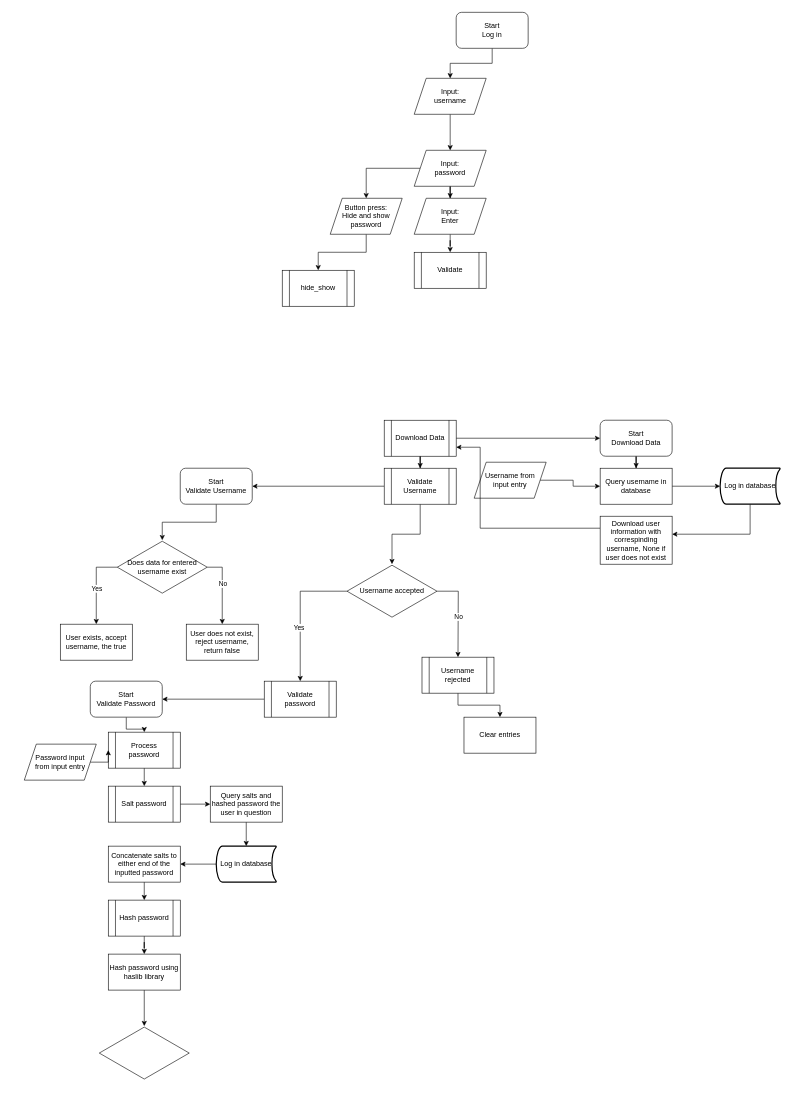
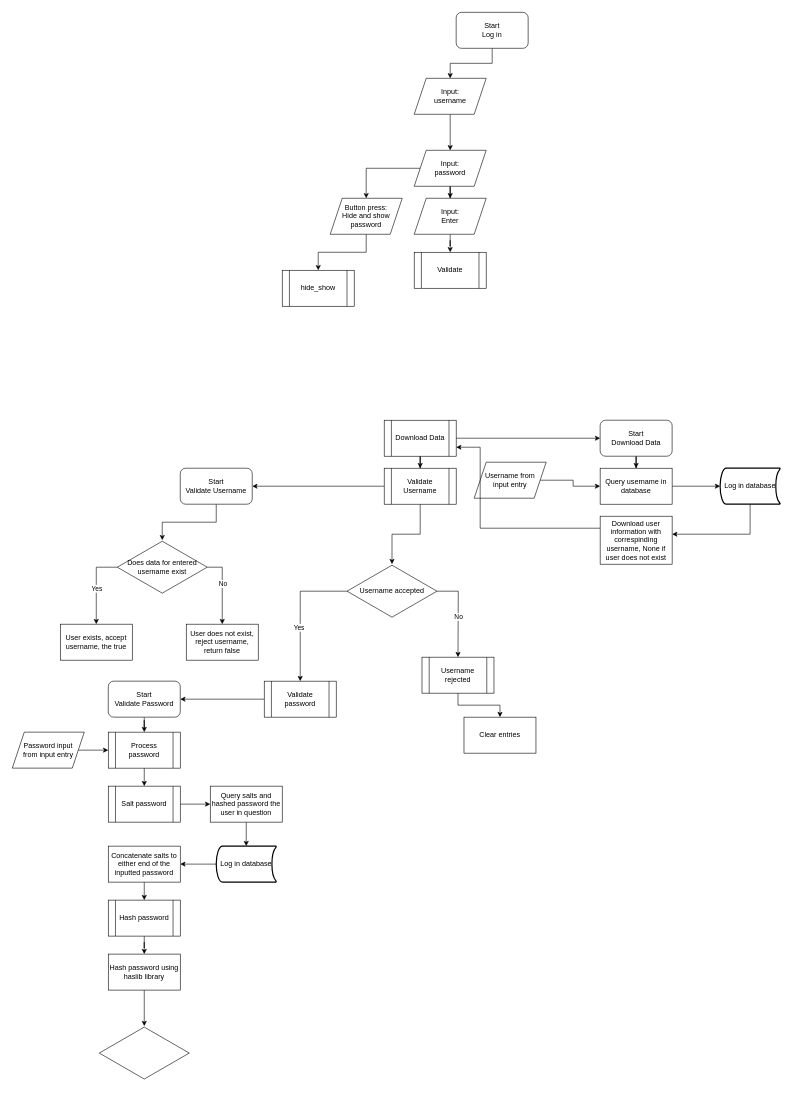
(126, 699) -> (144, 699)
(60, 762) -> (48, 750)
